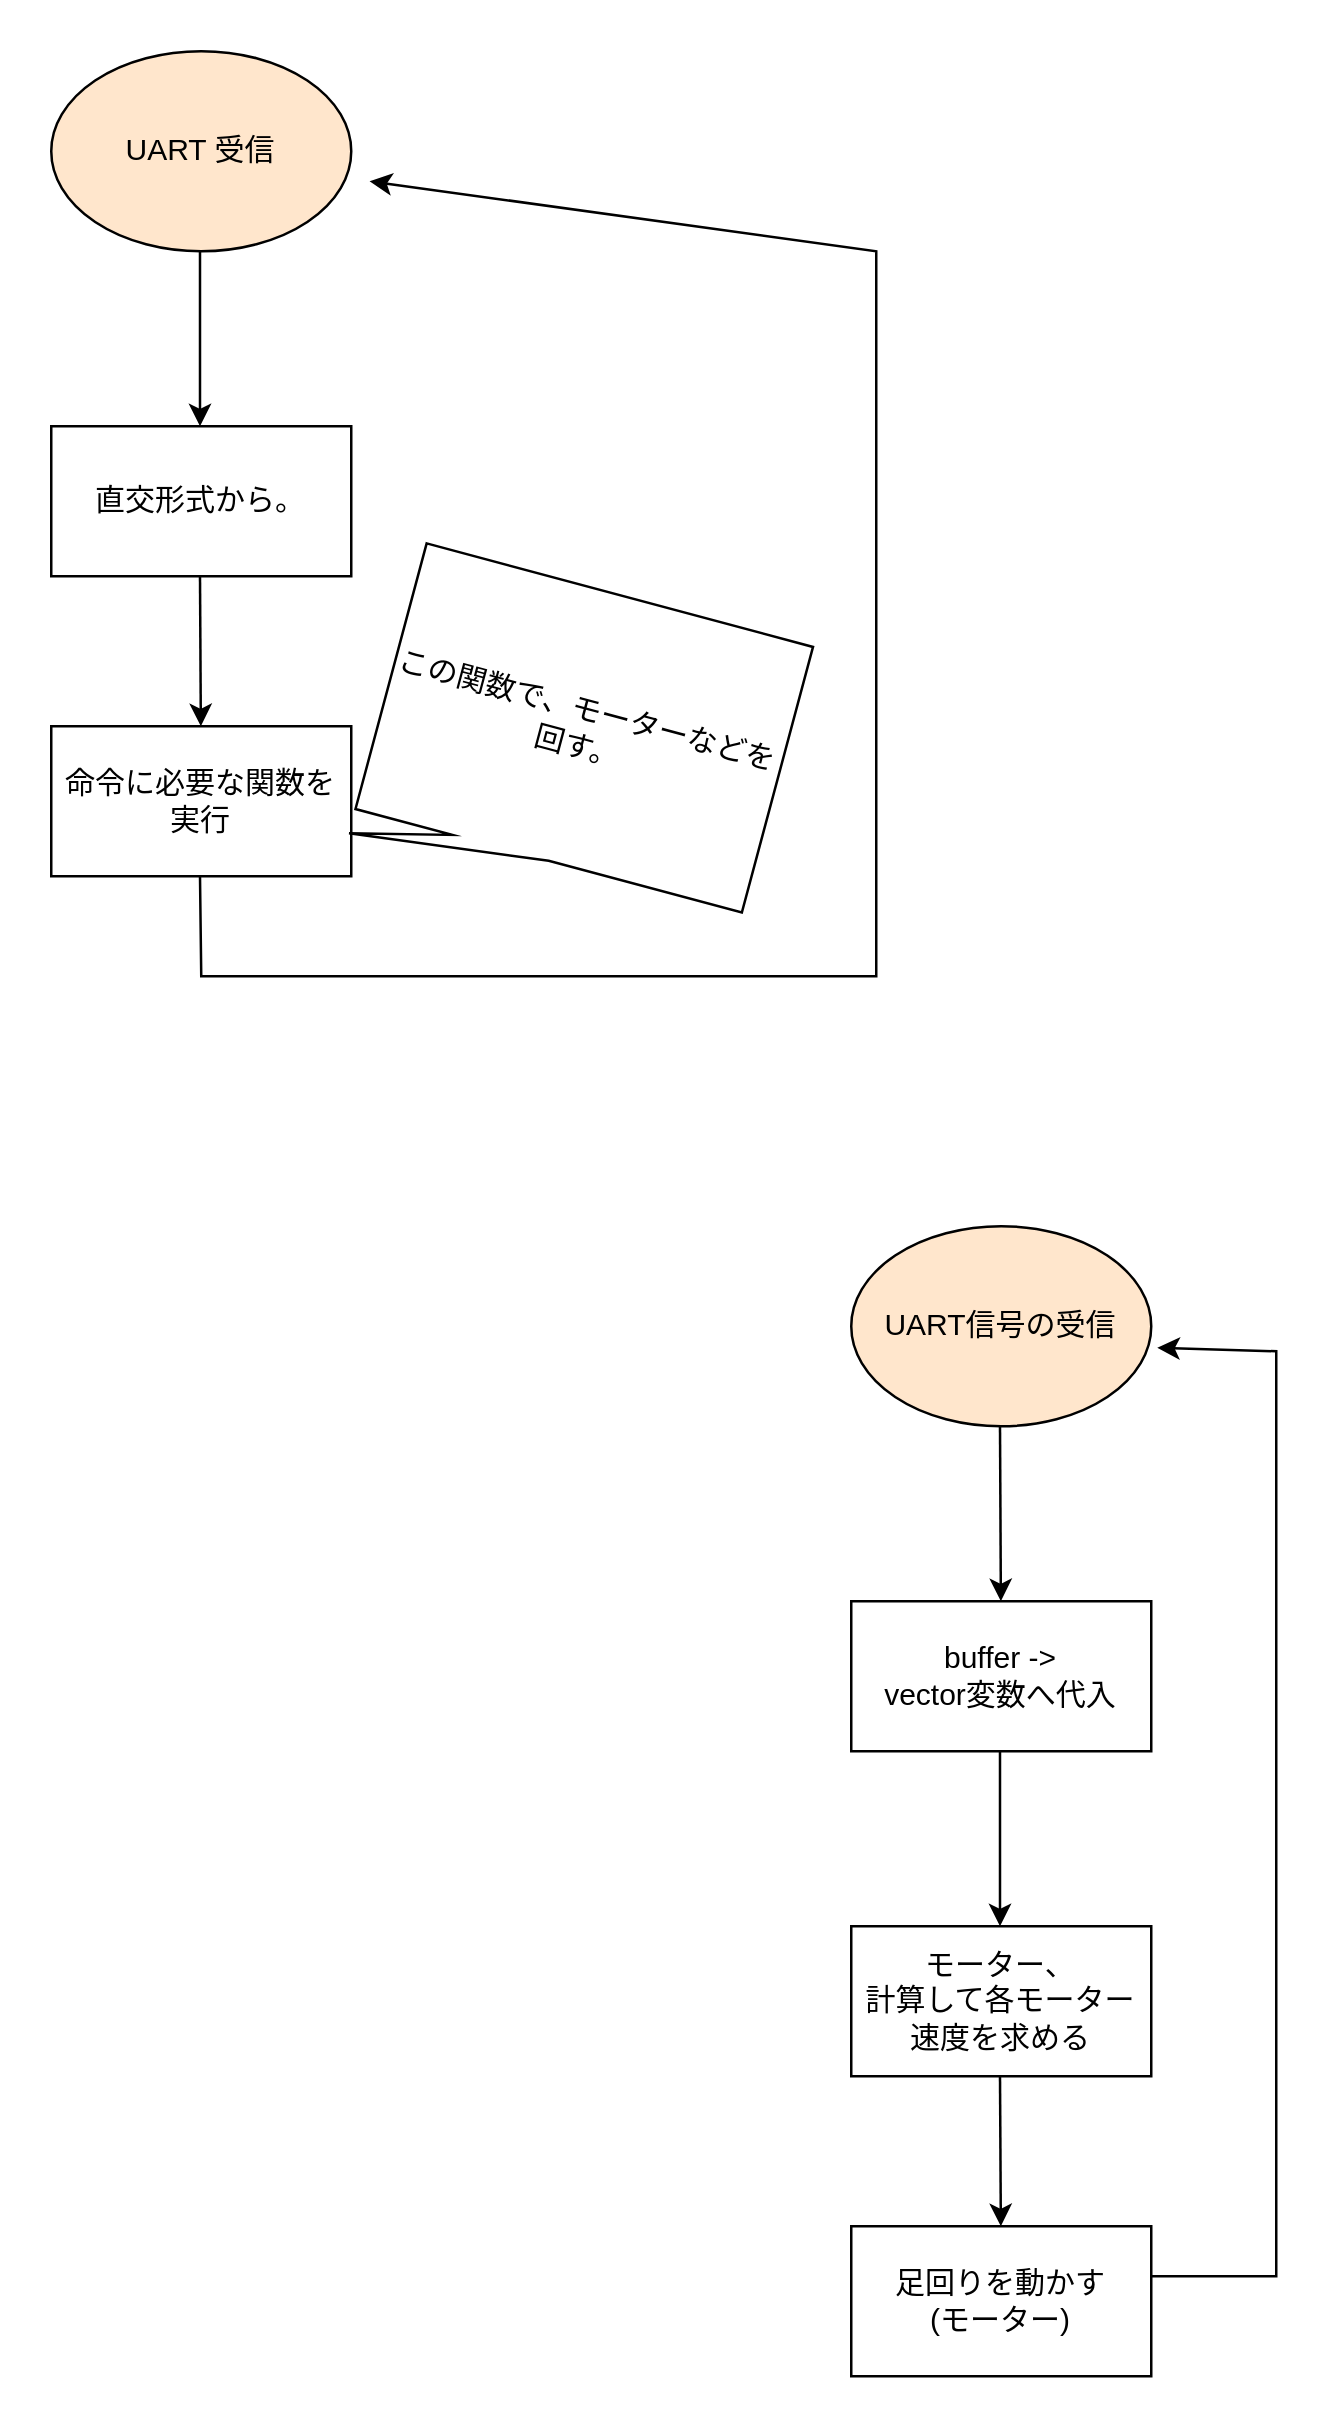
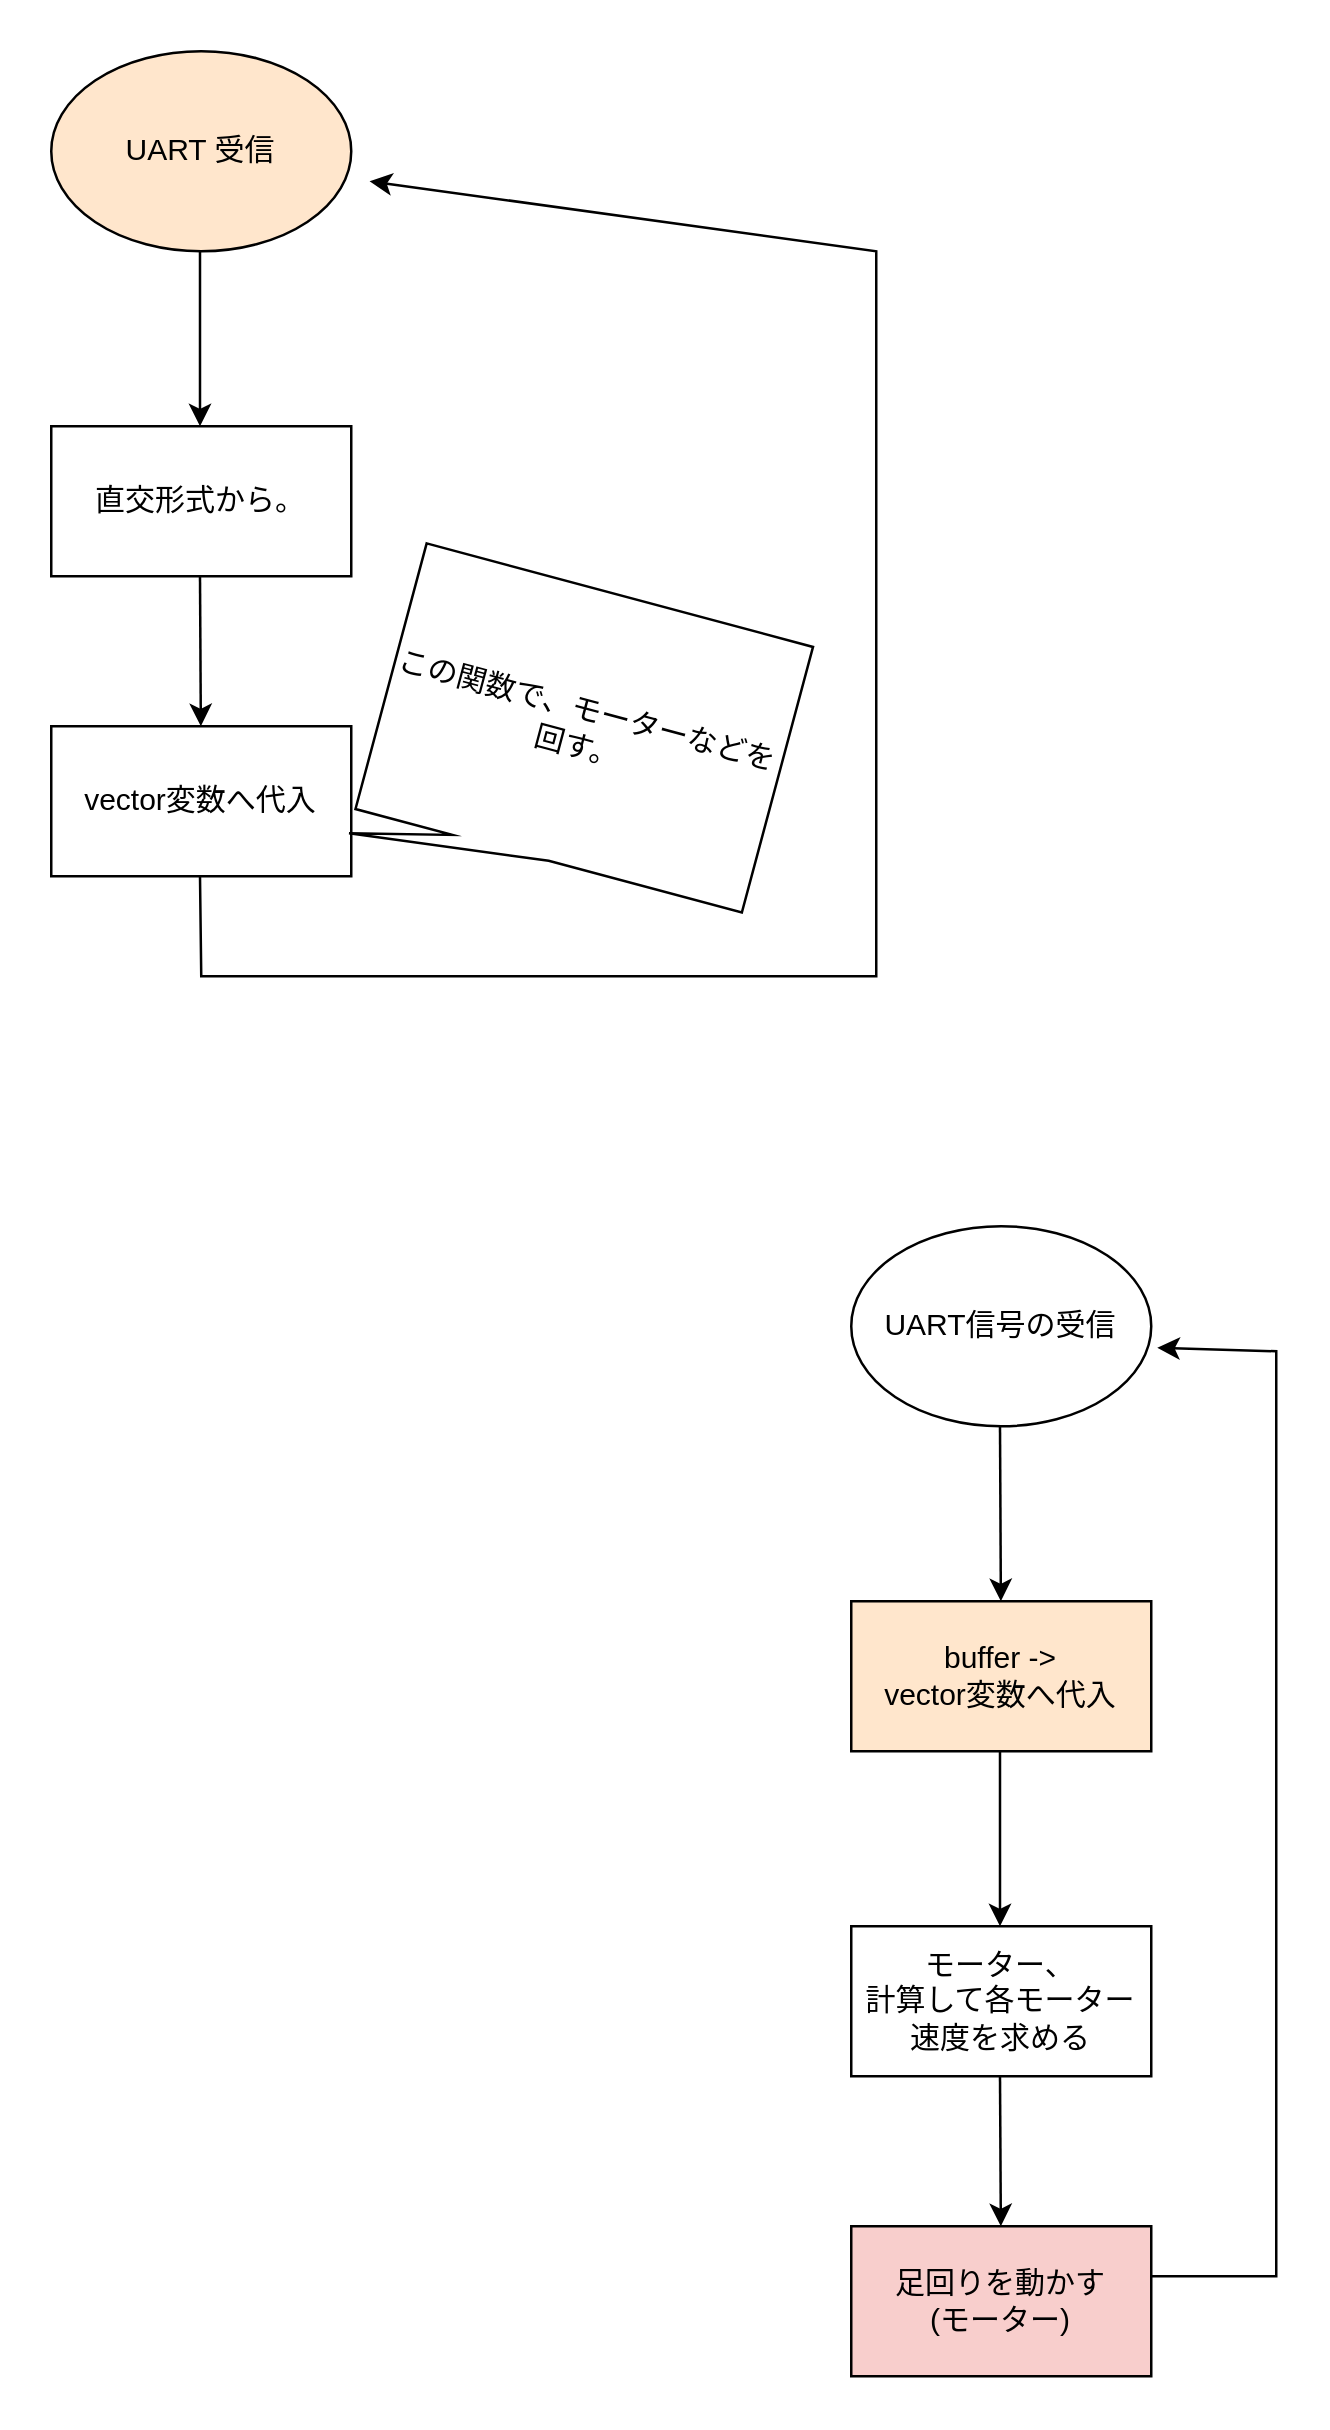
(201, 801) -> (201, 801)
(1001, 1326) -> (1001, 1326)
(1001, 1676) -> (1001, 1676)
(1001, 2301) -> (1001, 2301)
